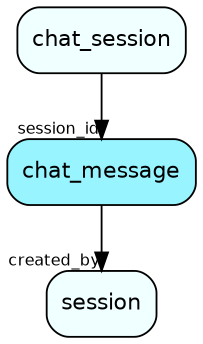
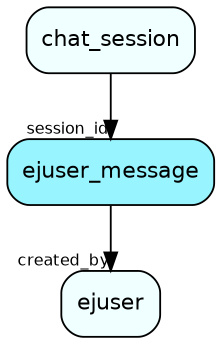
(102, 172) -> (111, 172)
(102, 304) -> (111, 304)
